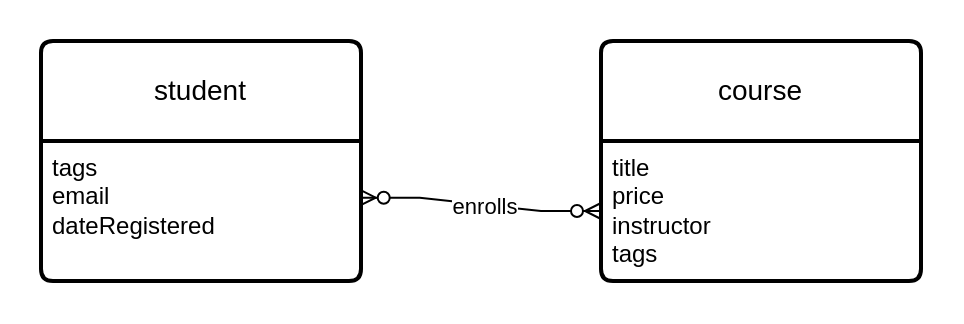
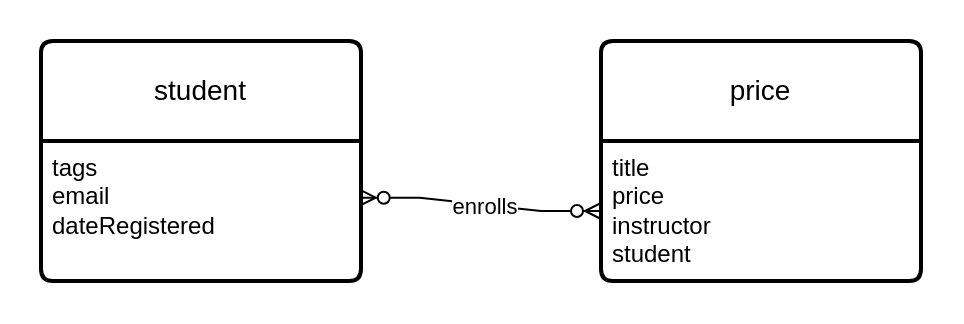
(761, 91) -> (761, 91)
(677, 213) -> (677, 213)
